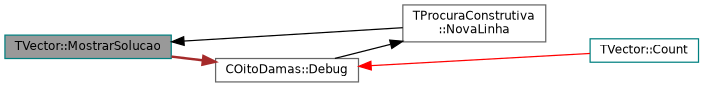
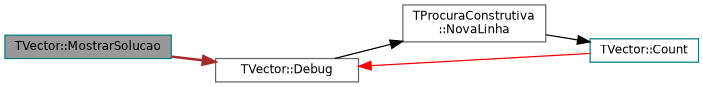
(293, 34) -> (562, 37)
(287, 70) -> (287, 70)
